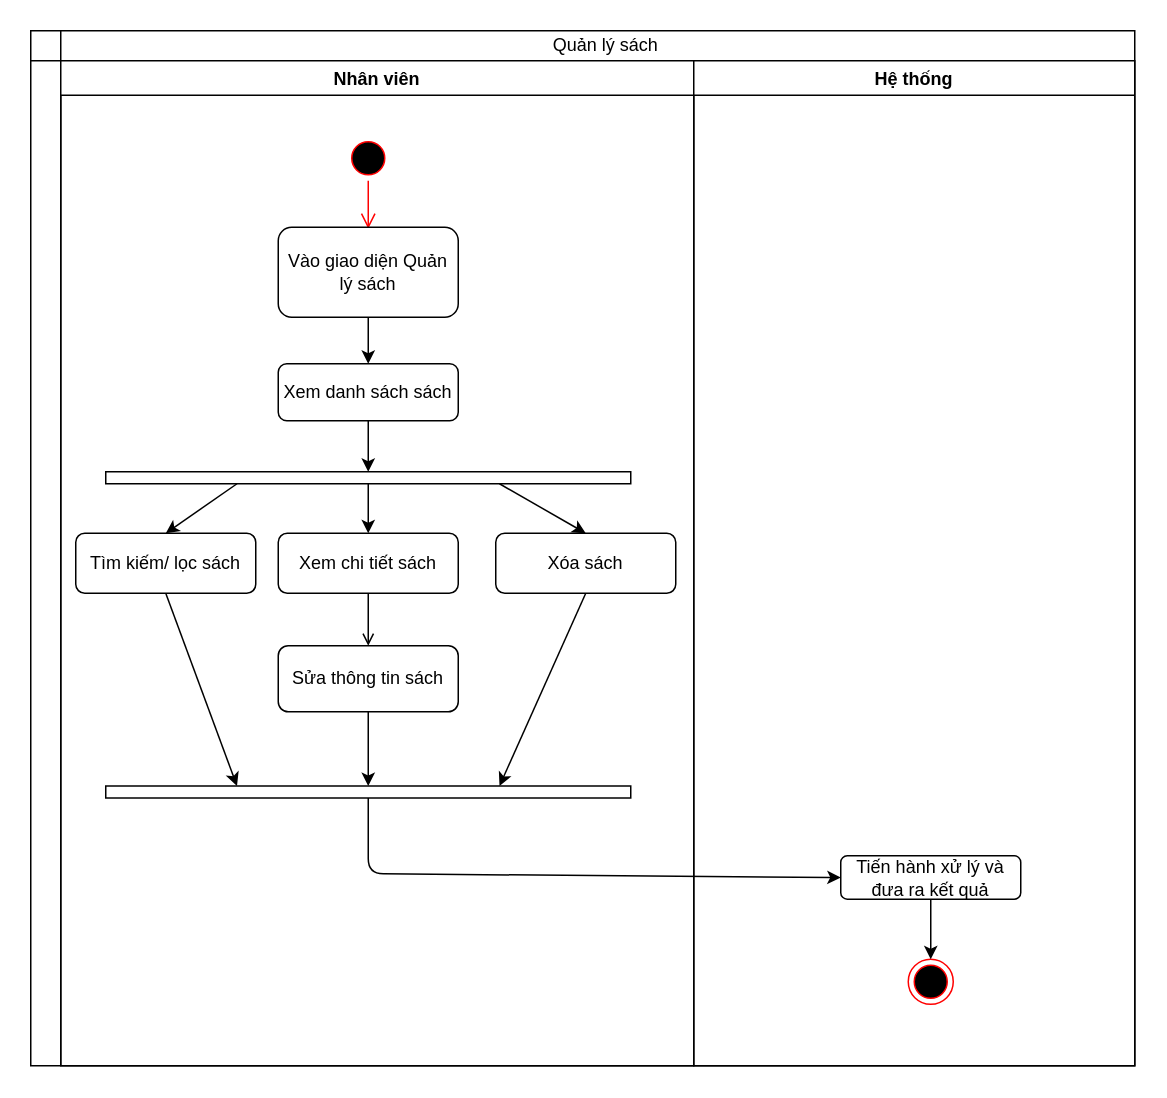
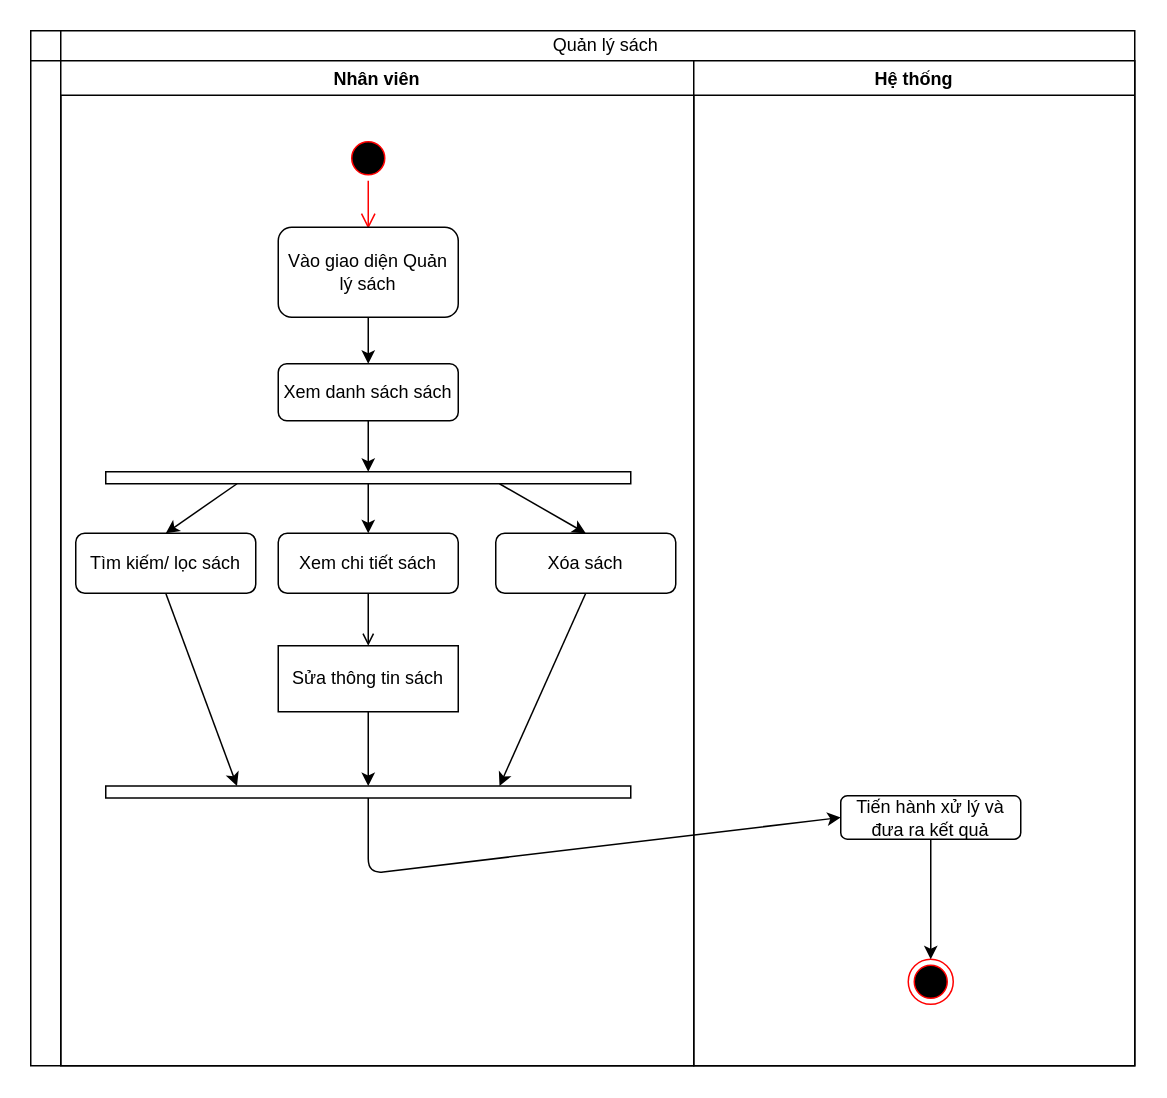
(368, 679) -> (368, 679)
(931, 878) -> (931, 818)
